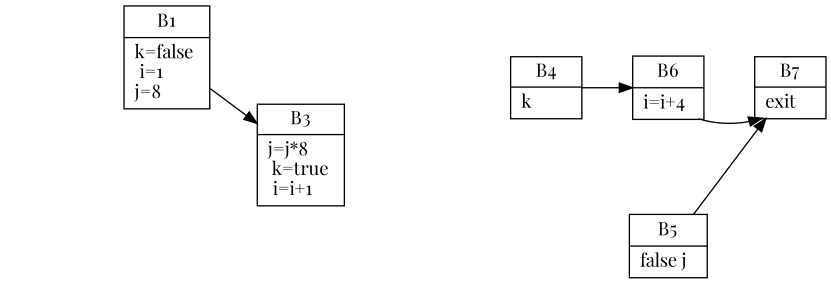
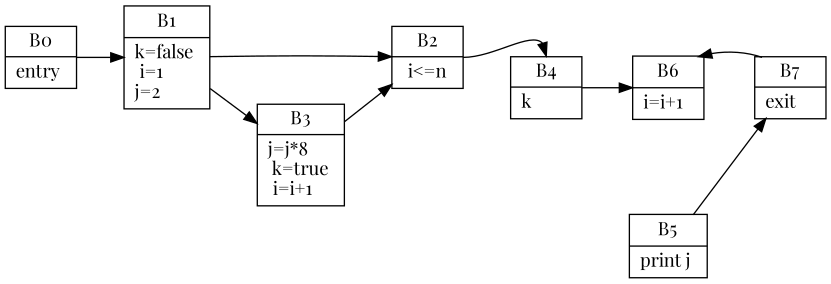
none -> (41, 57)
none -> (428, 57)
(151, 92) -> (150, 92)
(667, 103) -> (666, 103)
(723, 123) -> (737, 52)
(666, 261) -> (668, 261)
